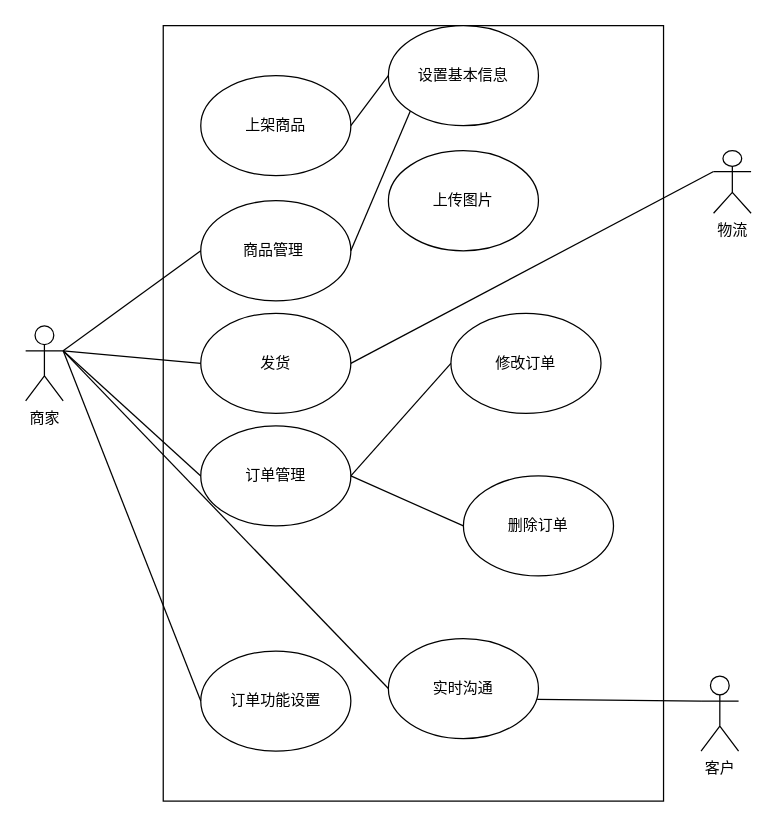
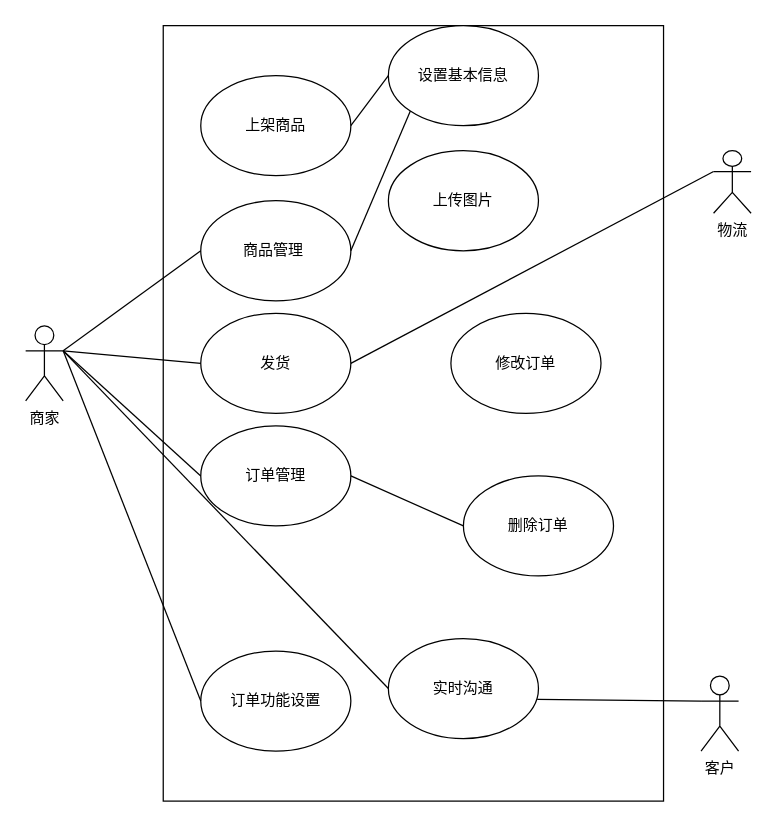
(401, 419) -> none
